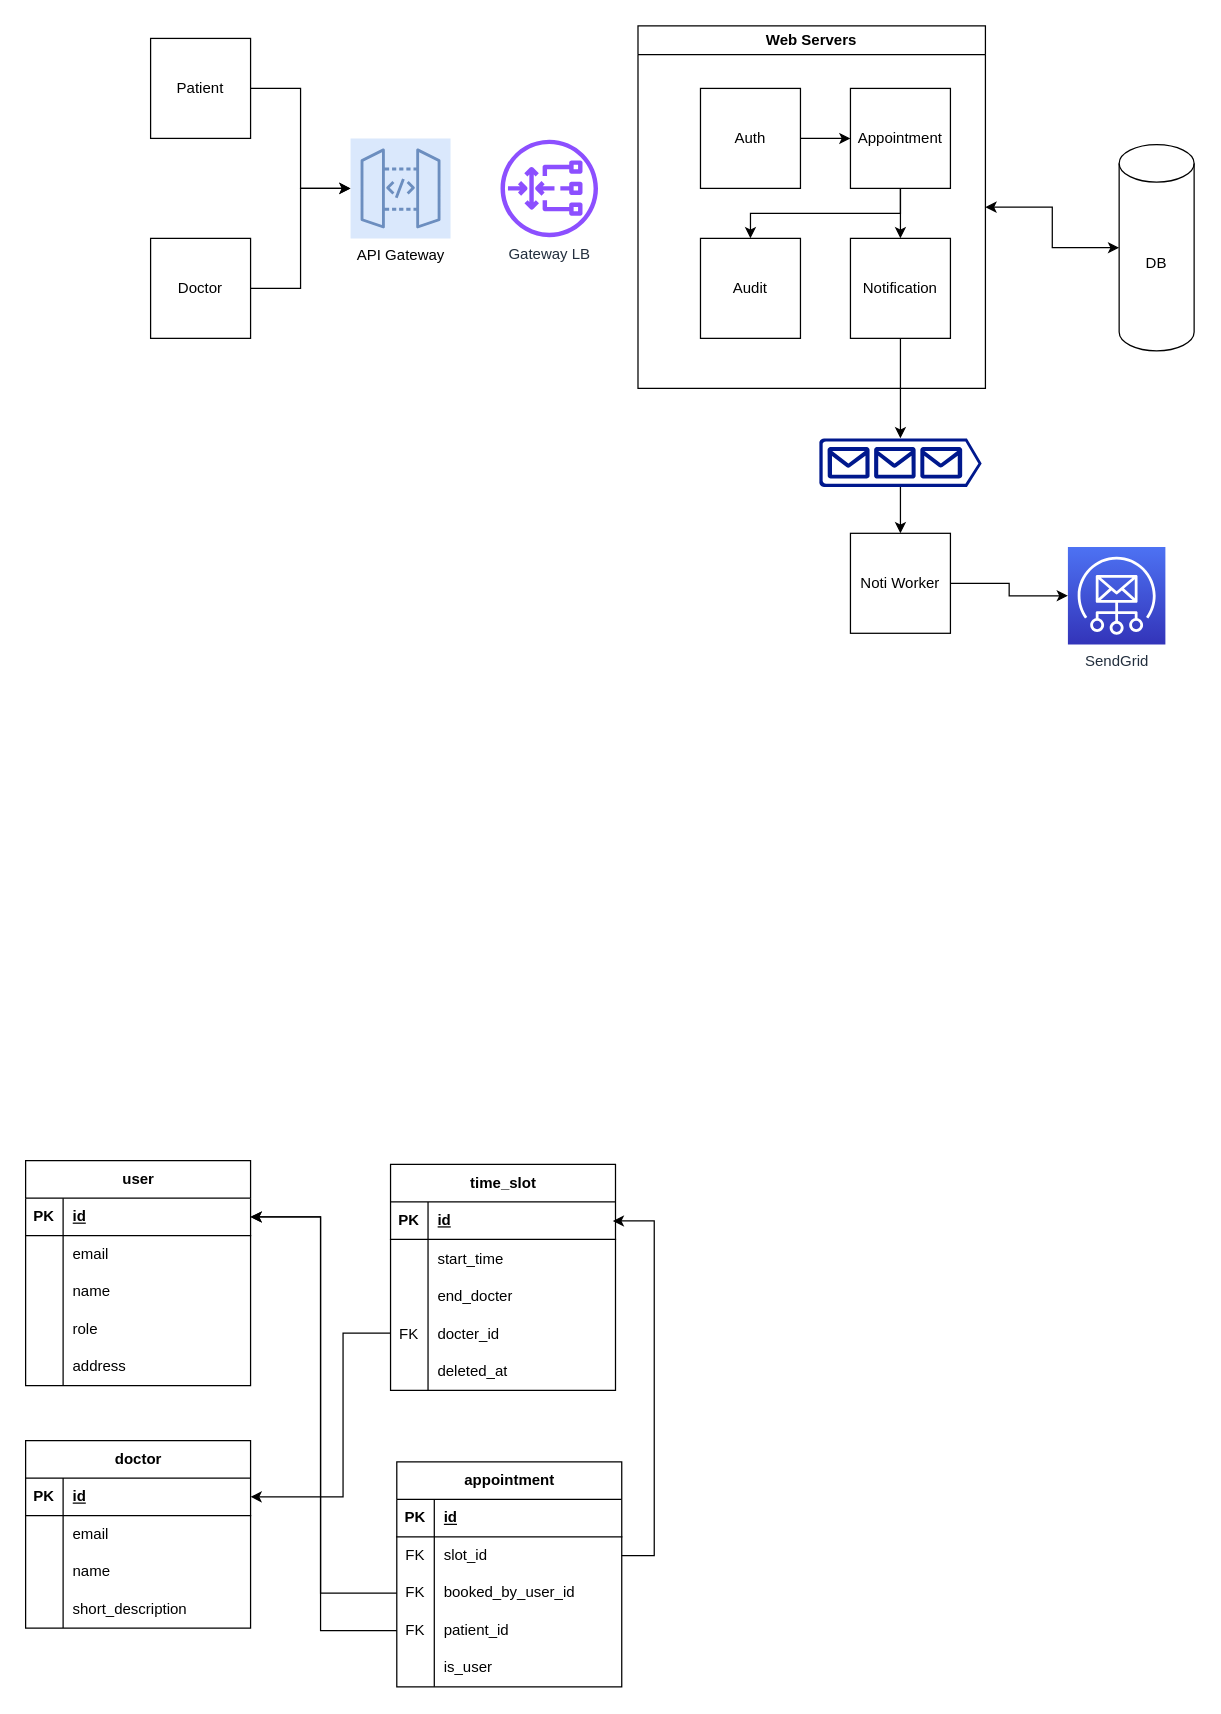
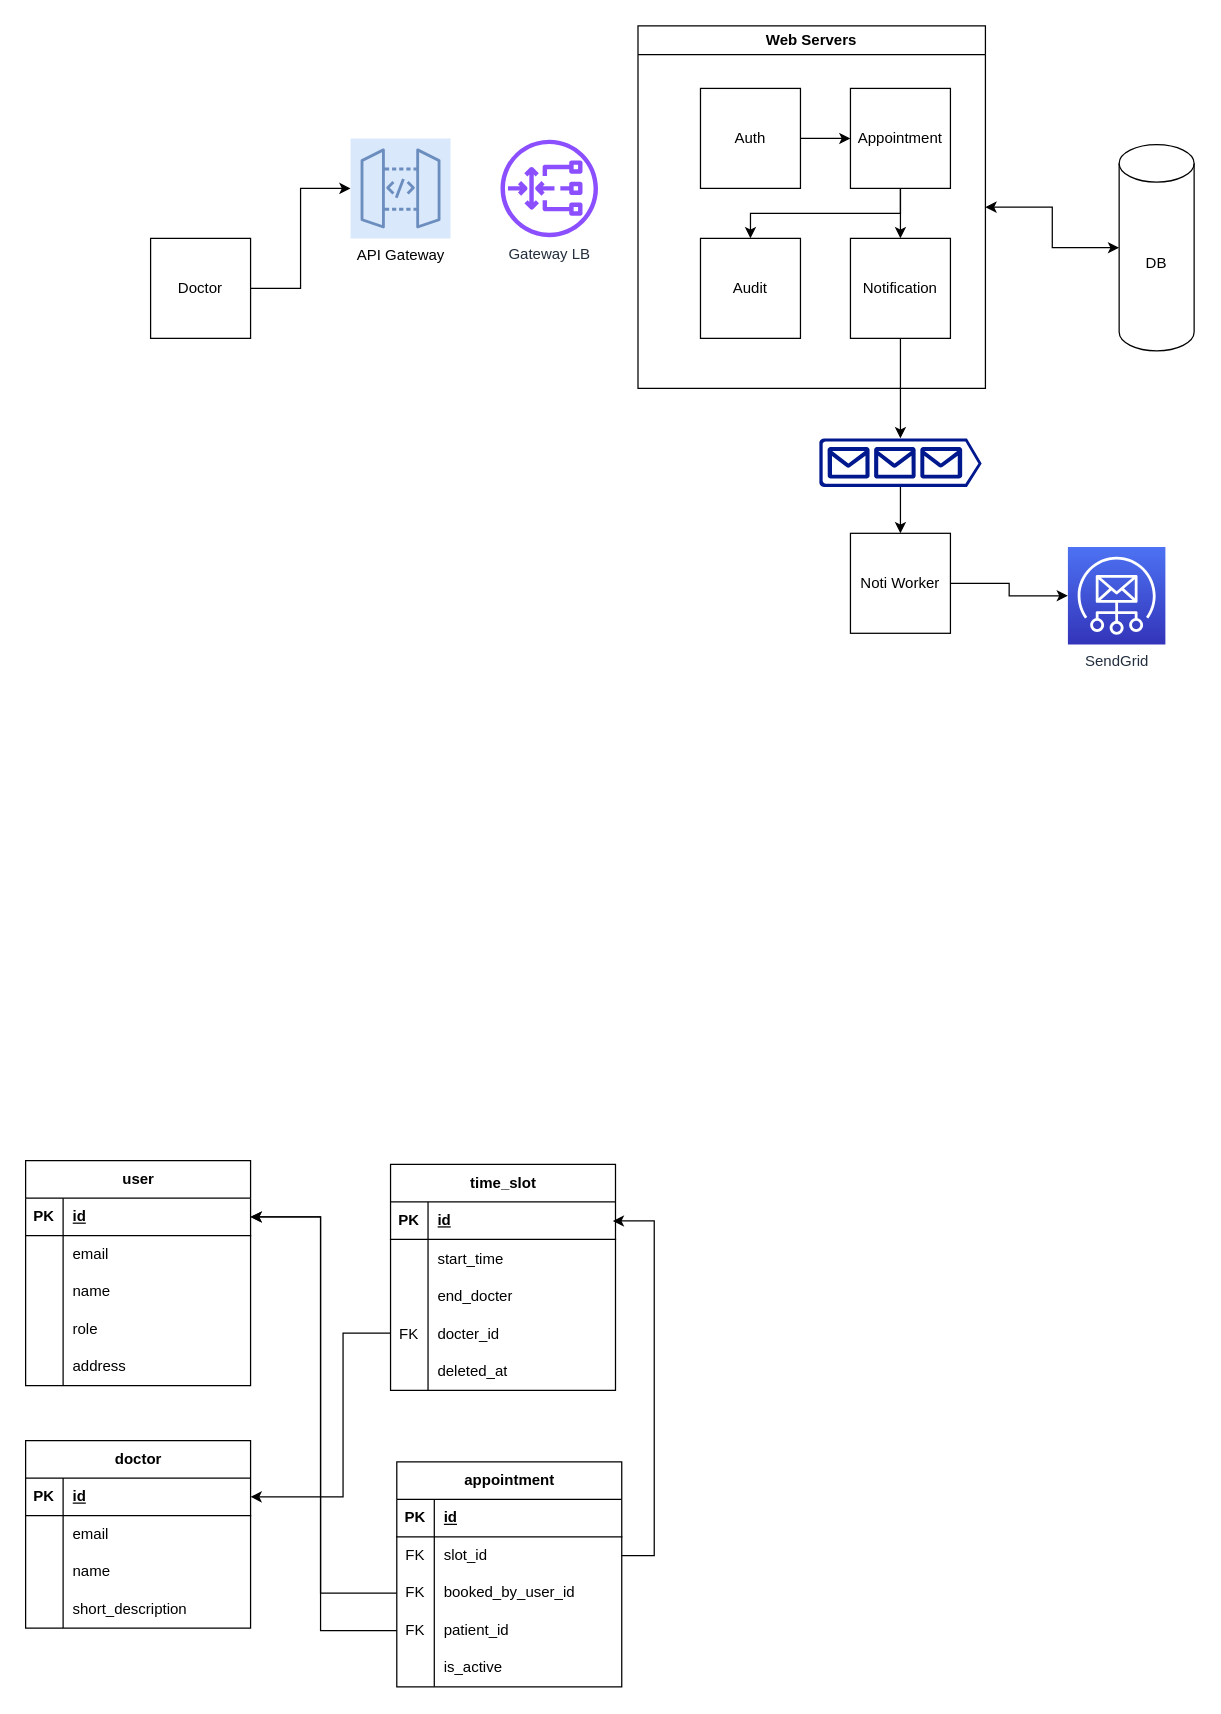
(201, 88) -> none
(301, 112) -> none
(472, 1668) -> (478, 1668)
